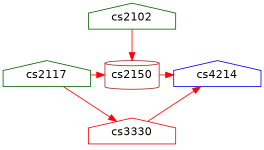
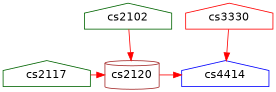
(132, 75) -> (132, 75)
(217, 75) -> (225, 75)
(87, 102) -> none
